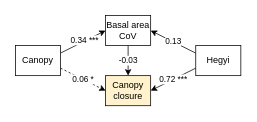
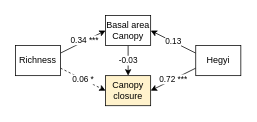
(128, 30) -> (128, 30)
(38, 60) -> (38, 60)
